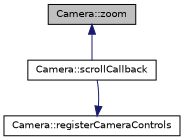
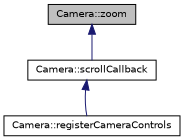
(99, 93) -> (85, 103)
